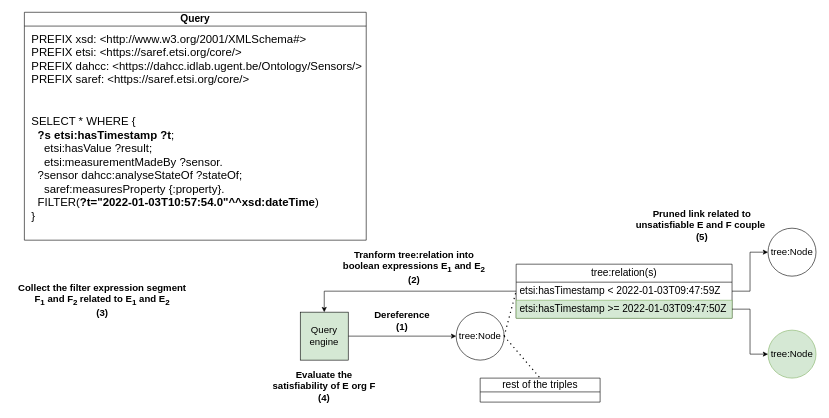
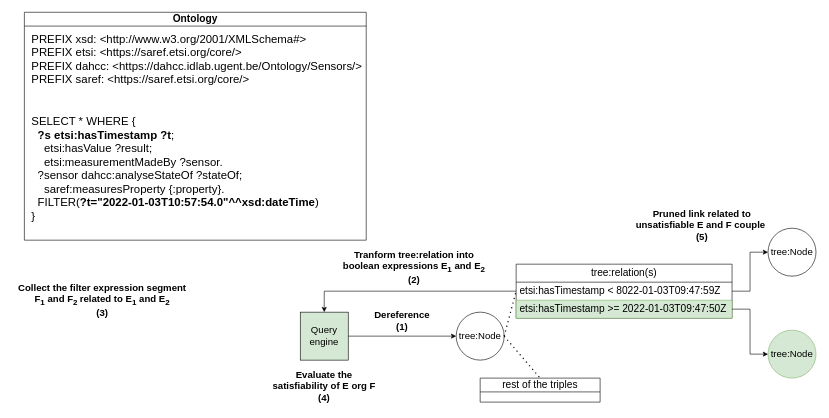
(195, 20) -> (195, 20)
(595, 291) -> (595, 291)
